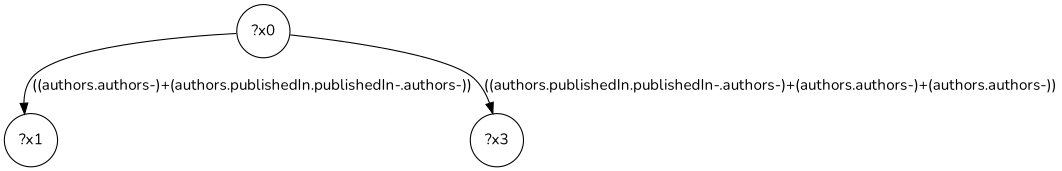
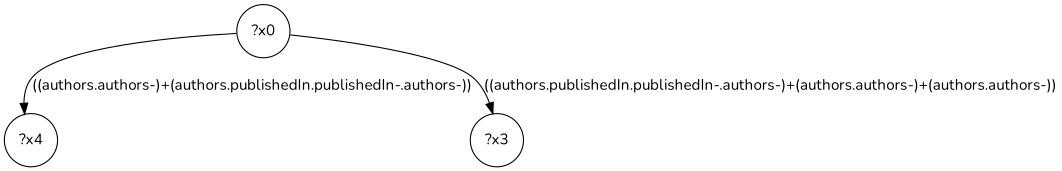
(31, 140) -> (31, 140)
